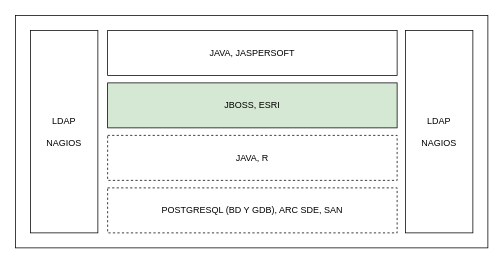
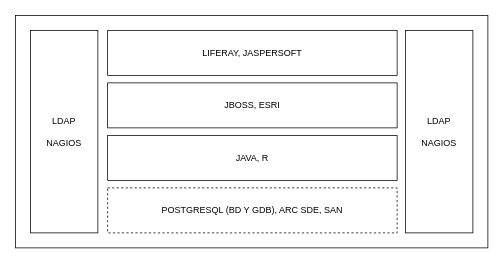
(252, 53) -> (252, 53)
(252, 105) -> (252, 105)
(252, 158) -> (252, 158)
